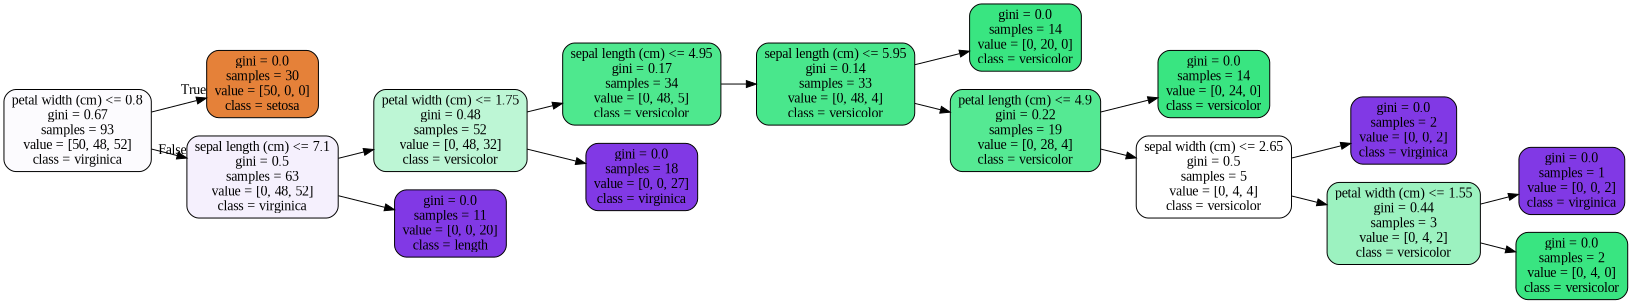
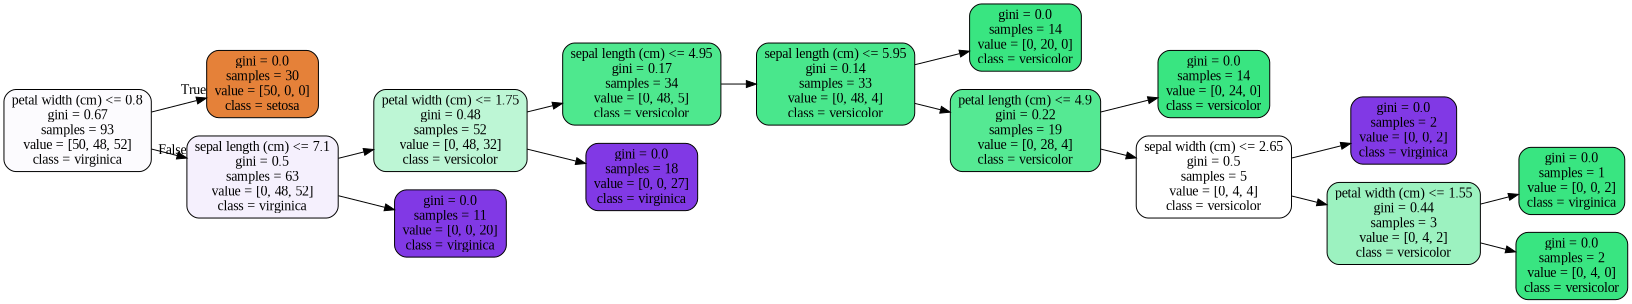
(1572, 181) -> (1572, 181)
(450, 223) -> (450, 223)
